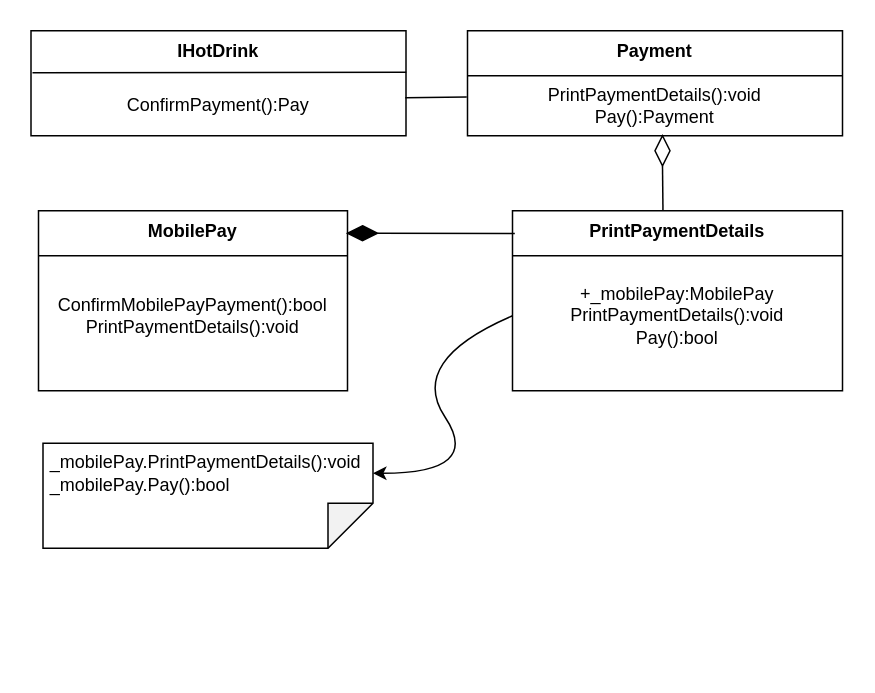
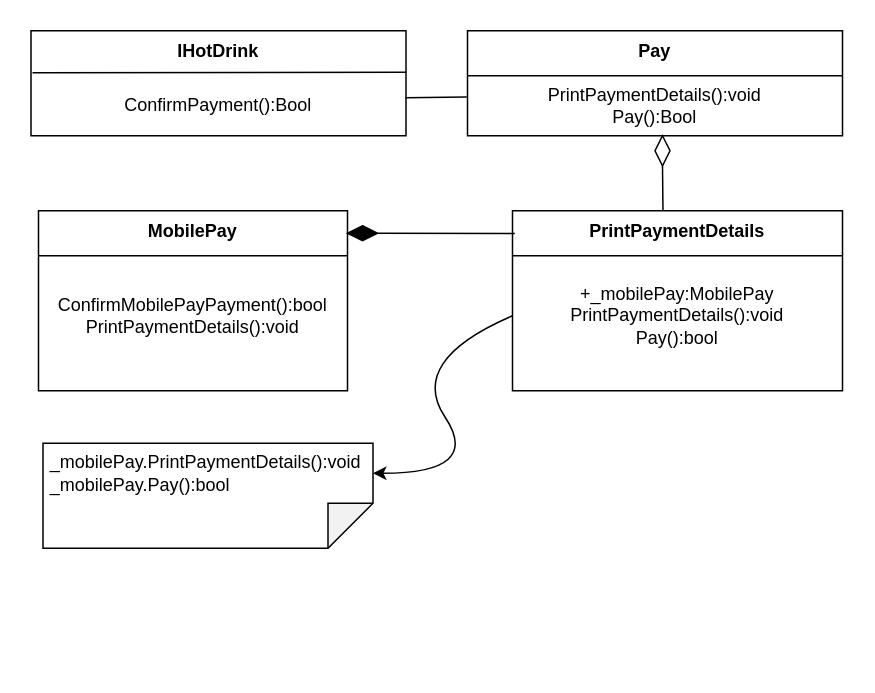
(655, 52) -> (655, 52)
(218, 106) -> (218, 106)
(655, 106) -> (655, 106)
